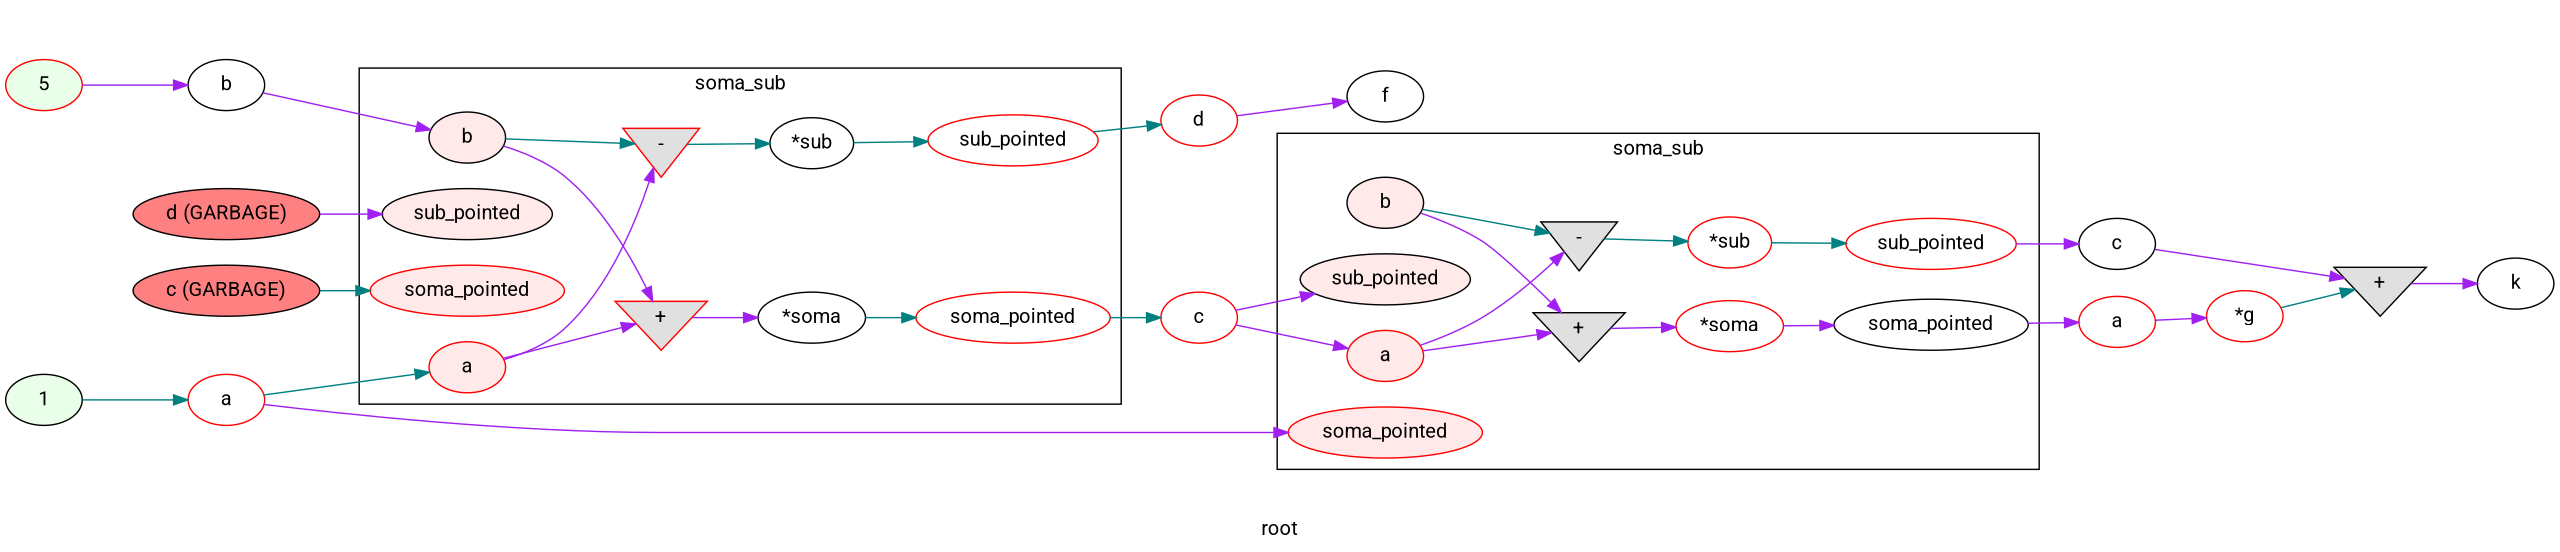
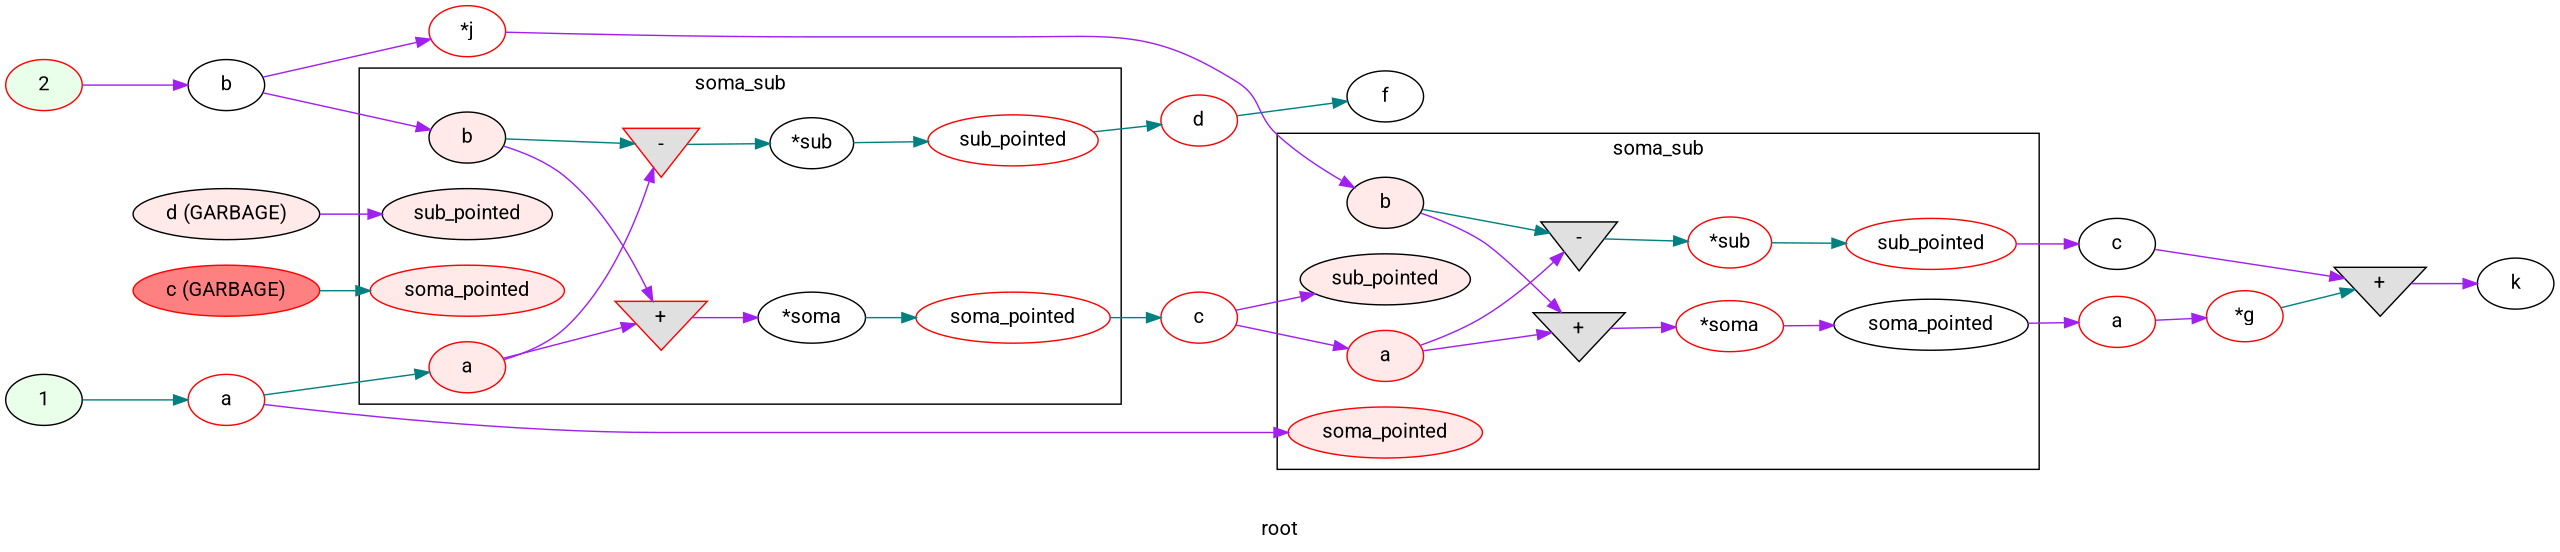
none -> (467, 31)
(44, 85) -> (44, 85)
(1285, 109) -> (1285, 109)
(226, 214) -> (226, 214)
(226, 291) -> (226, 291)
